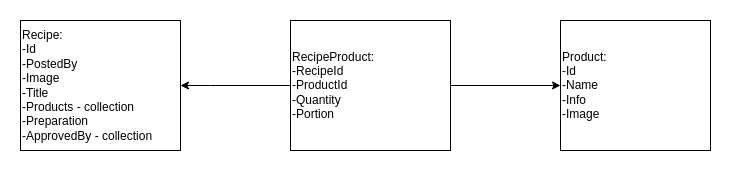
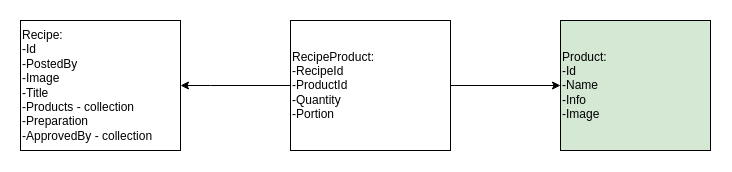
(636, 86) -> (636, 86)
